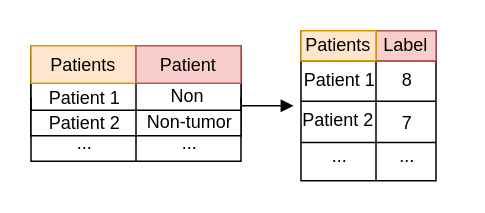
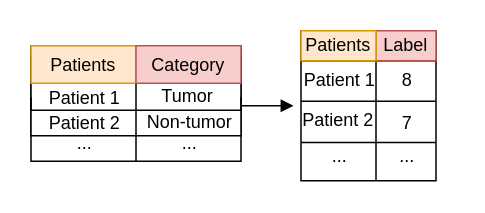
(188, 65) -> (188, 65)
(188, 97) -> (188, 97)
